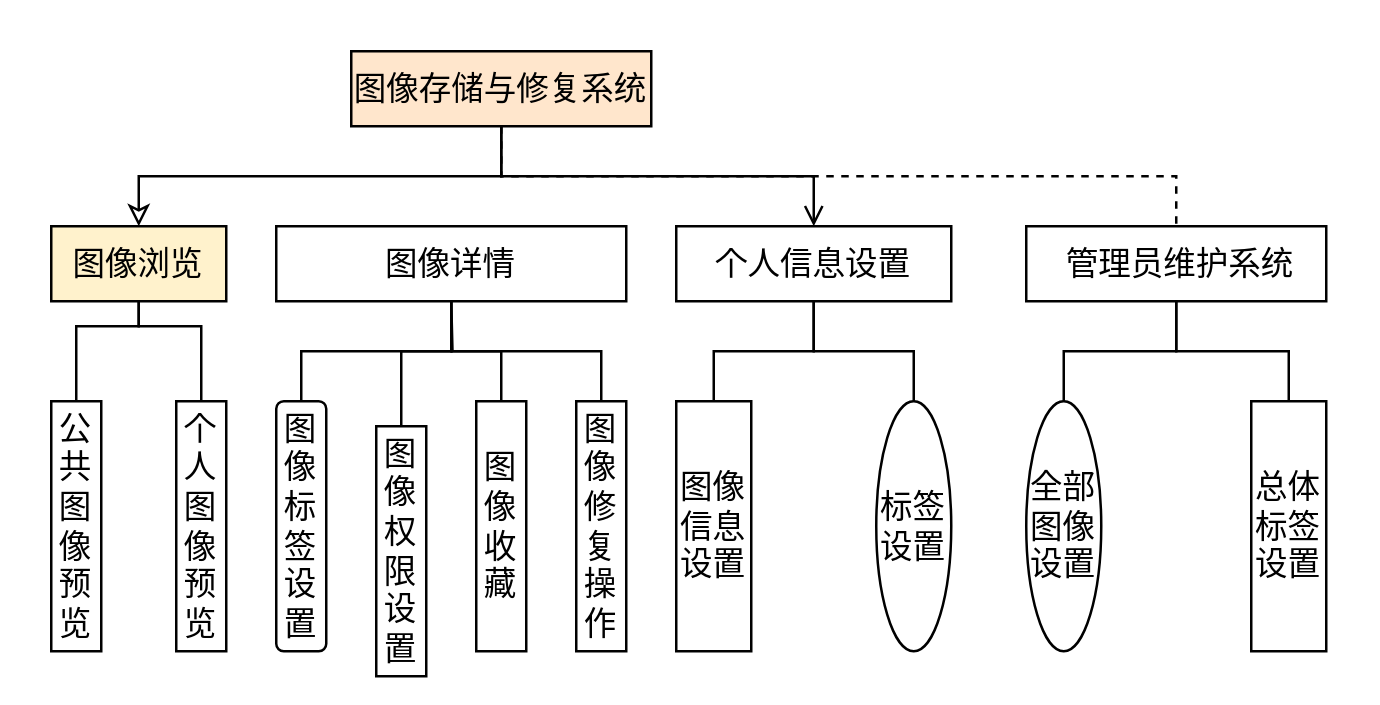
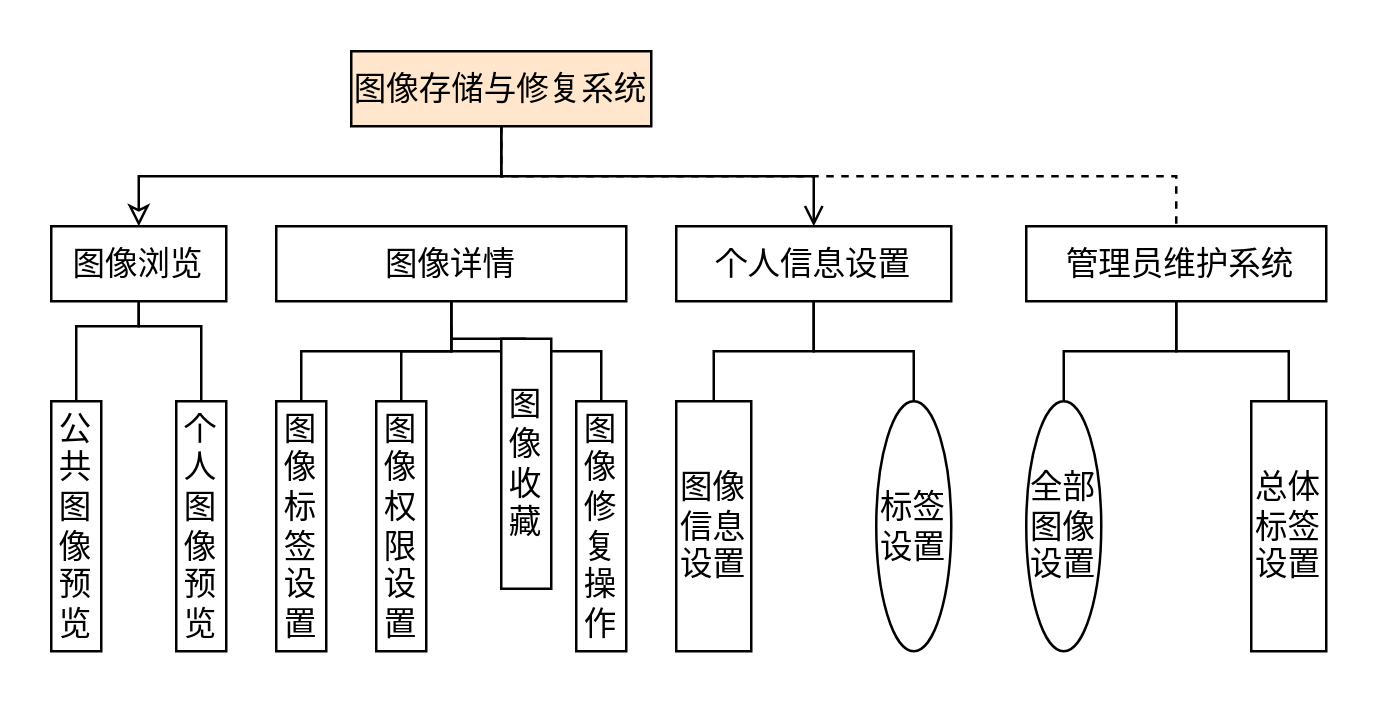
(139, 264) -> (139, 264)
(301, 526) -> (301, 526)
(501, 526) -> (526, 464)
(401, 551) -> (401, 526)
